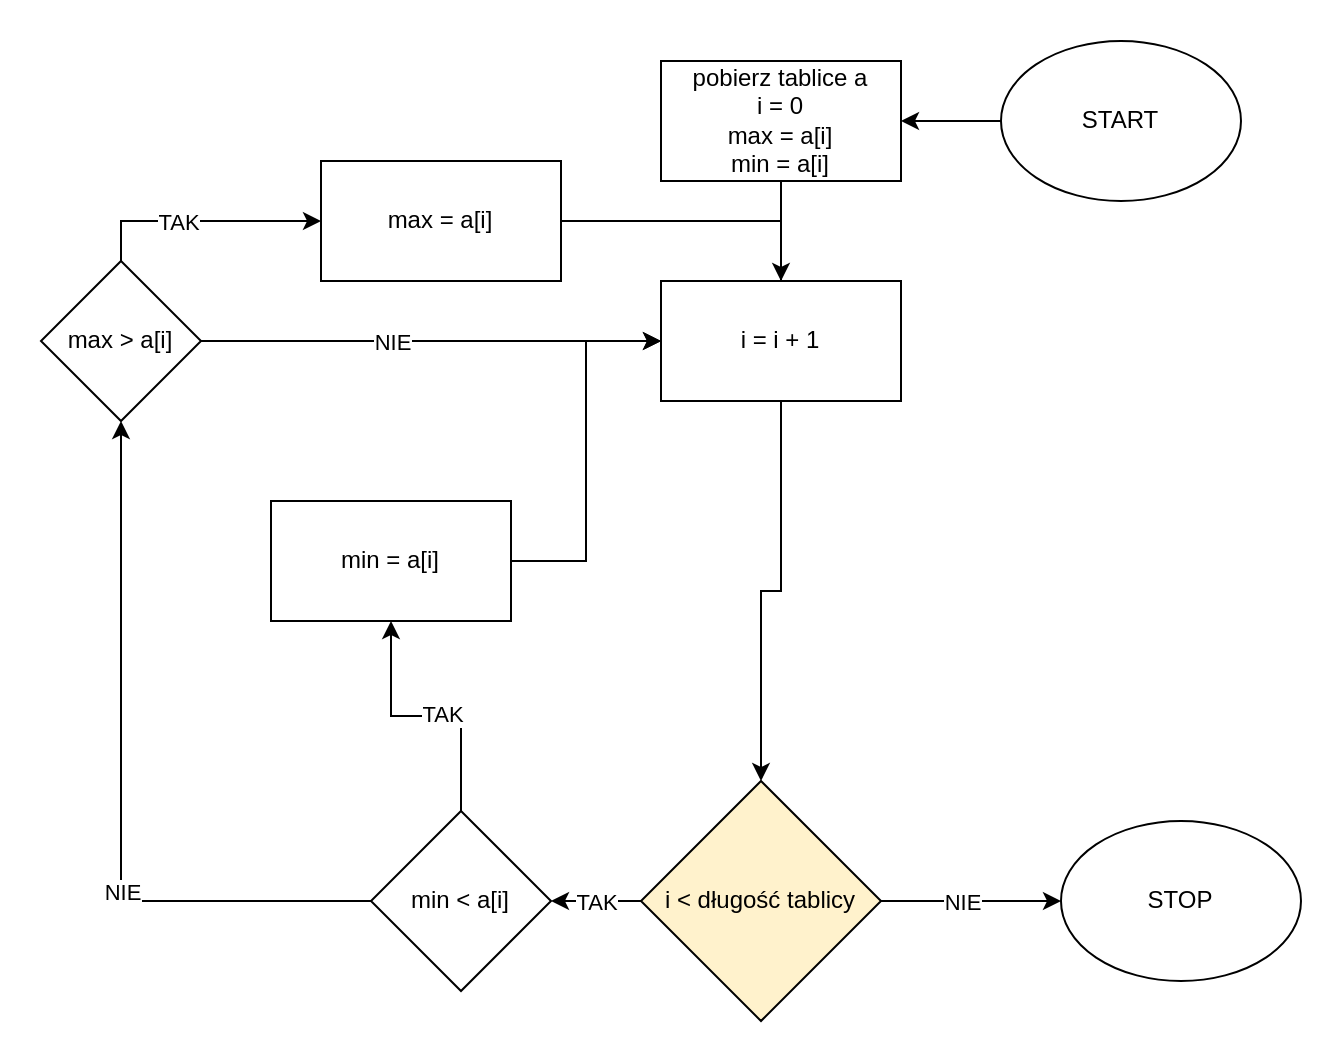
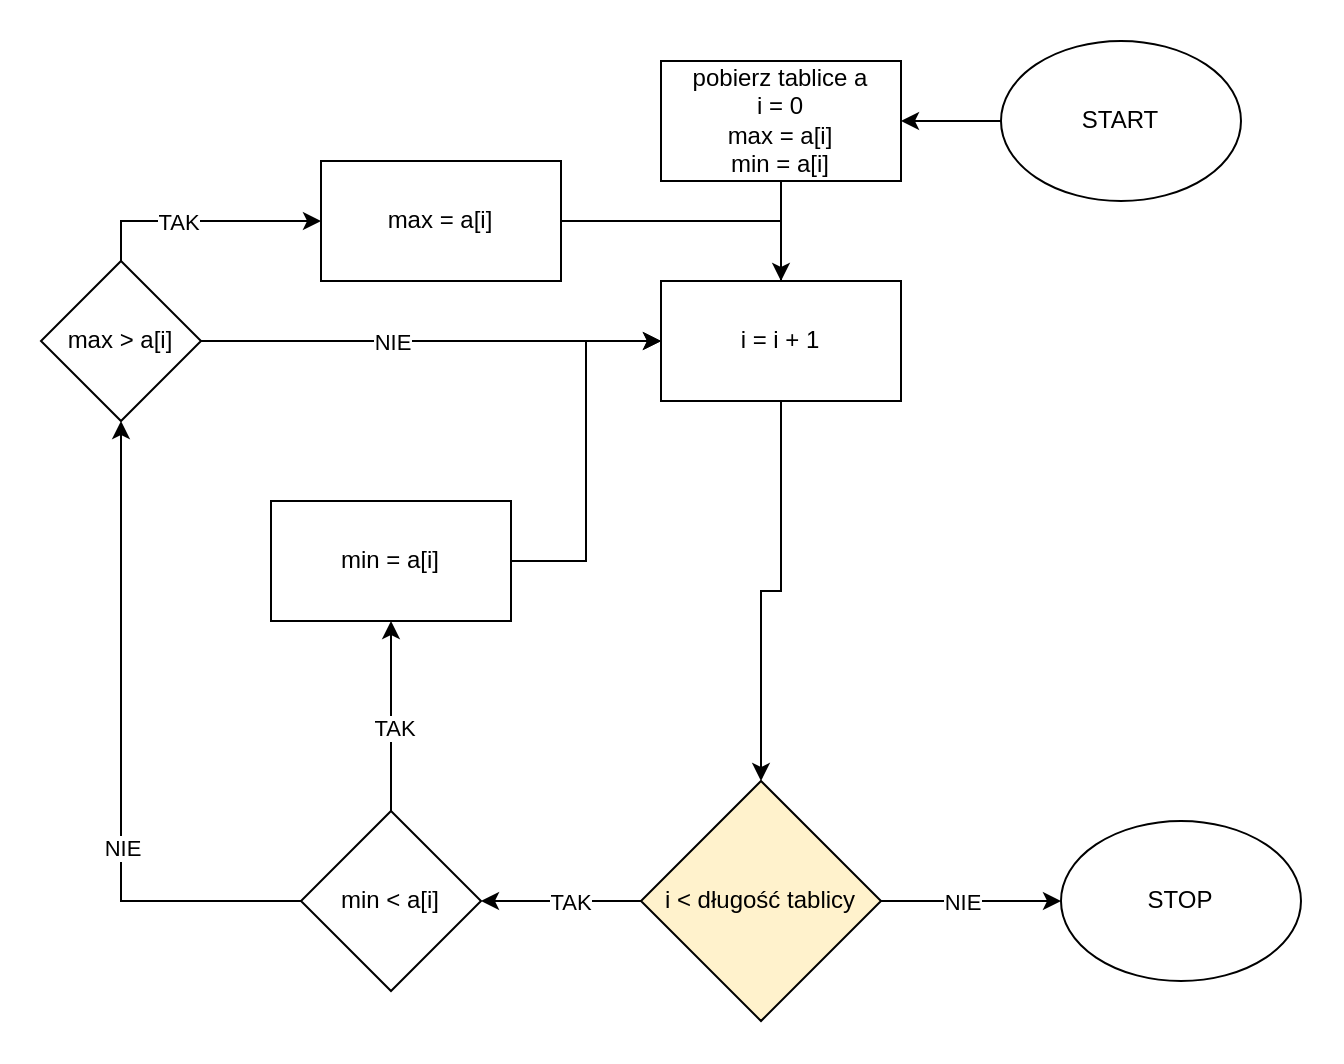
(461, 901) -> (391, 901)
